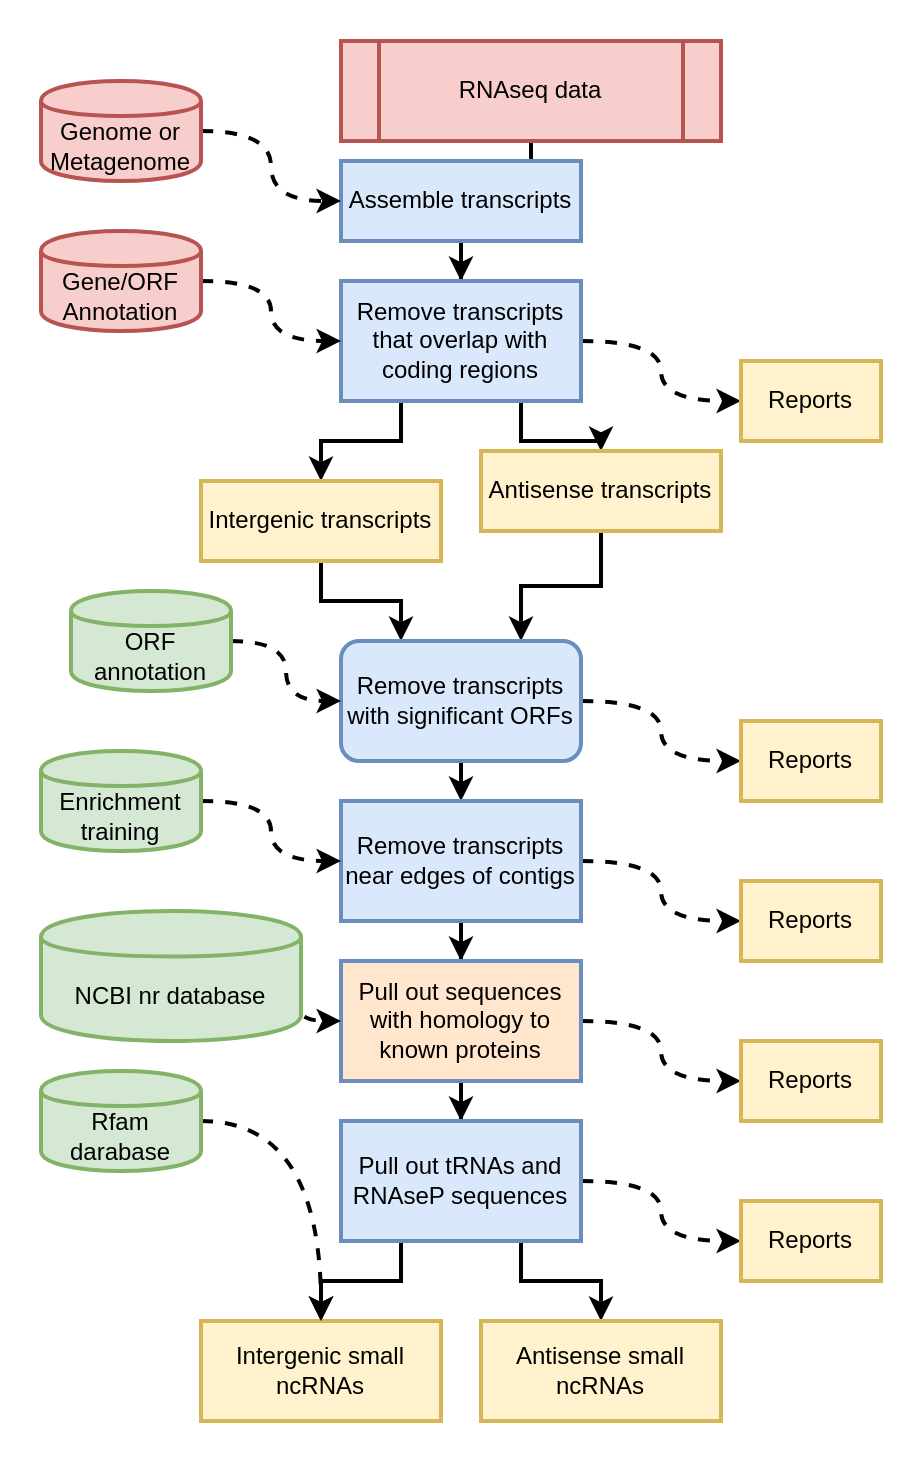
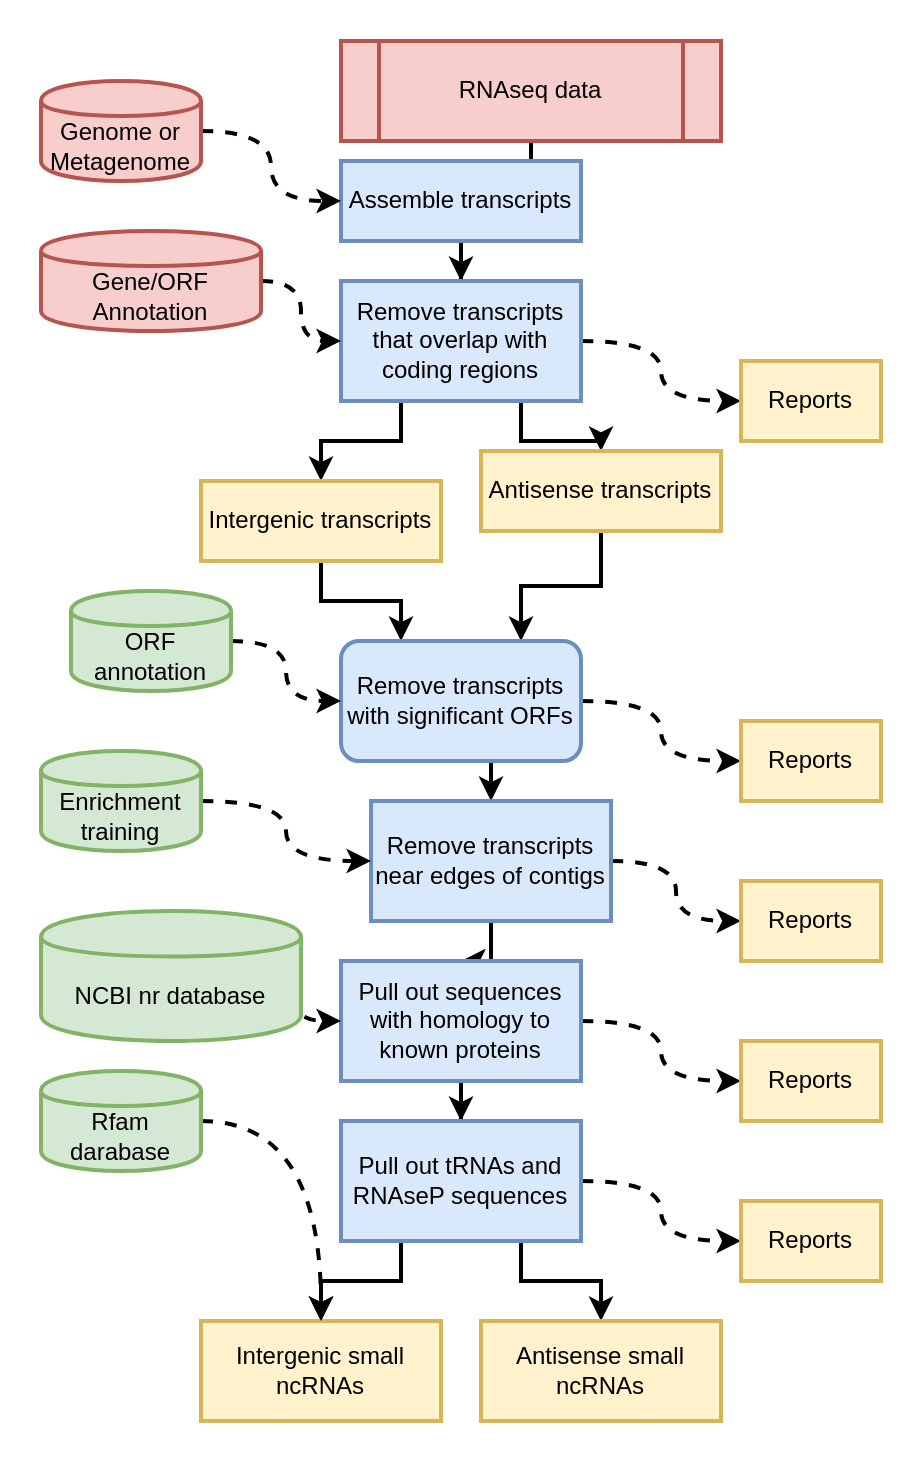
(121, 281) -> (151, 281)
(461, 861) -> (491, 861)
(461, 1021) -> (461, 1021)
